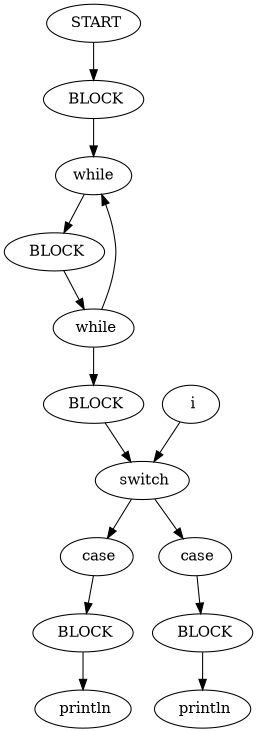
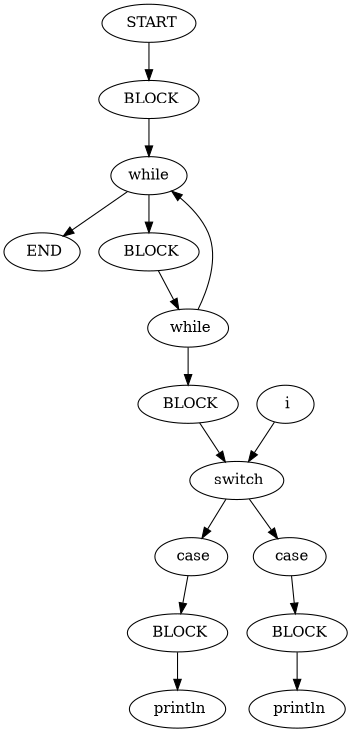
none -> (42, 252)
